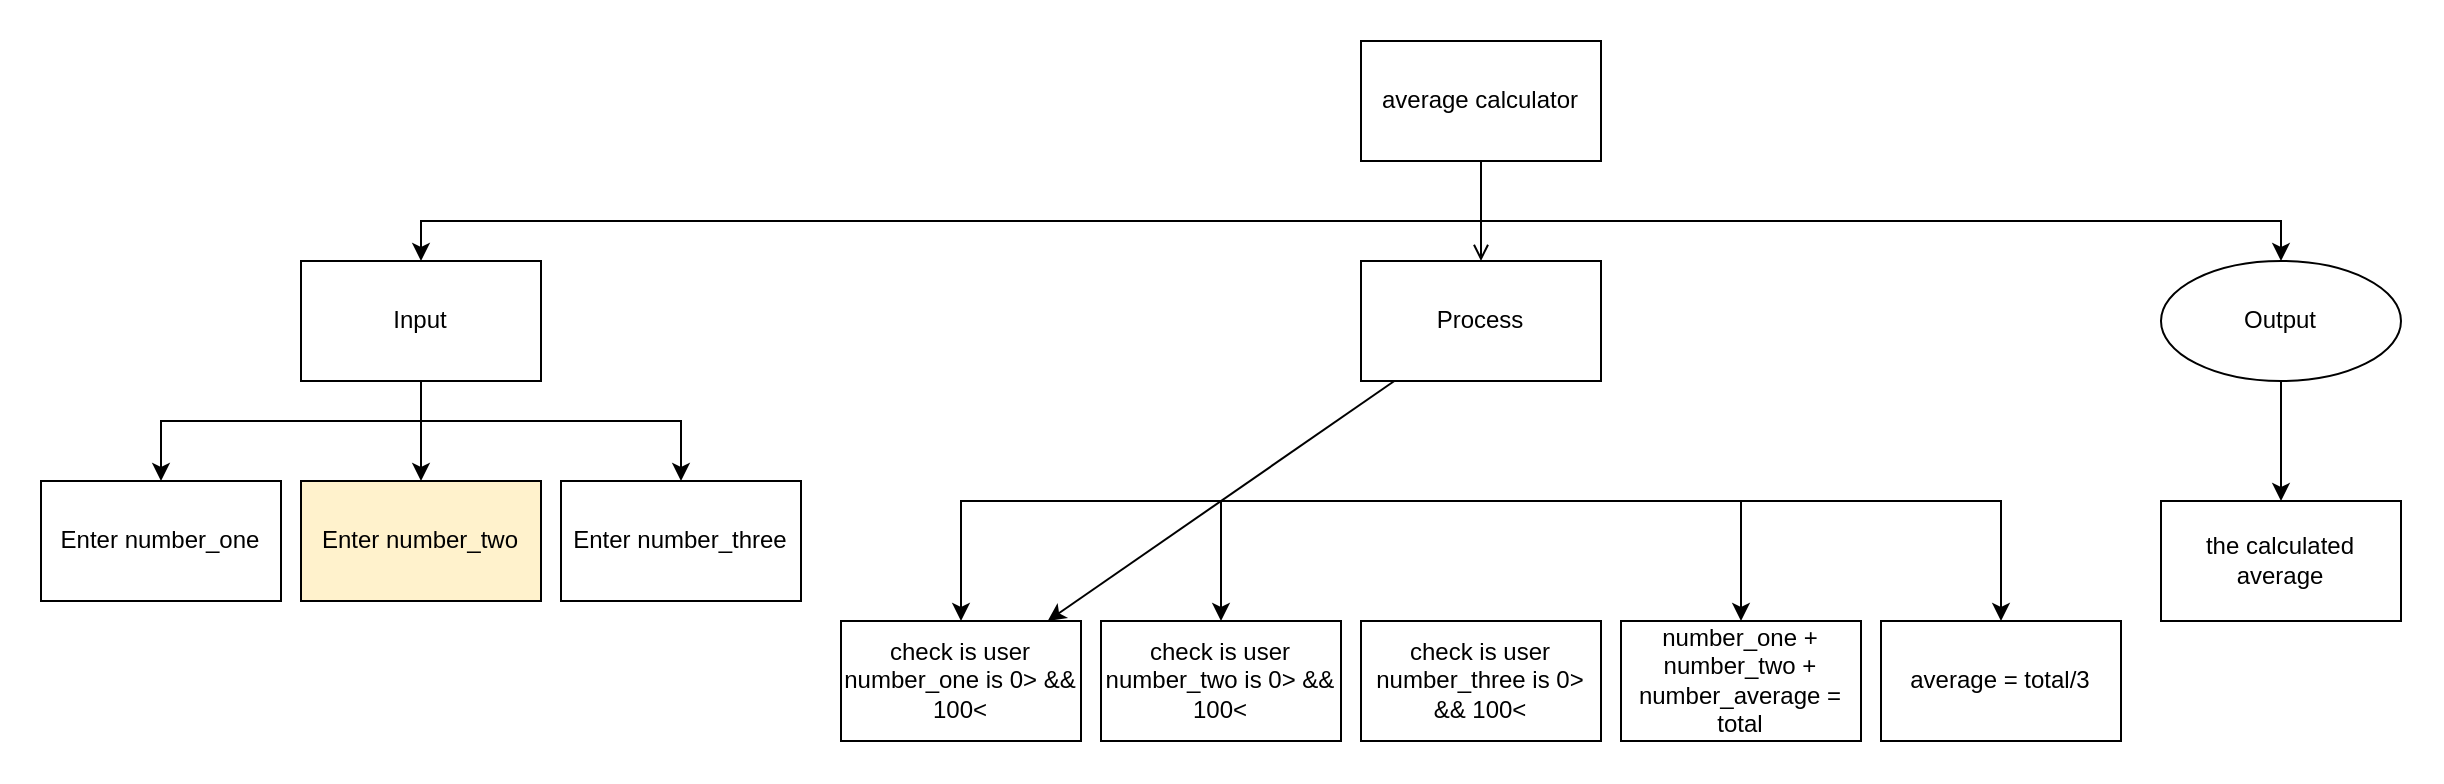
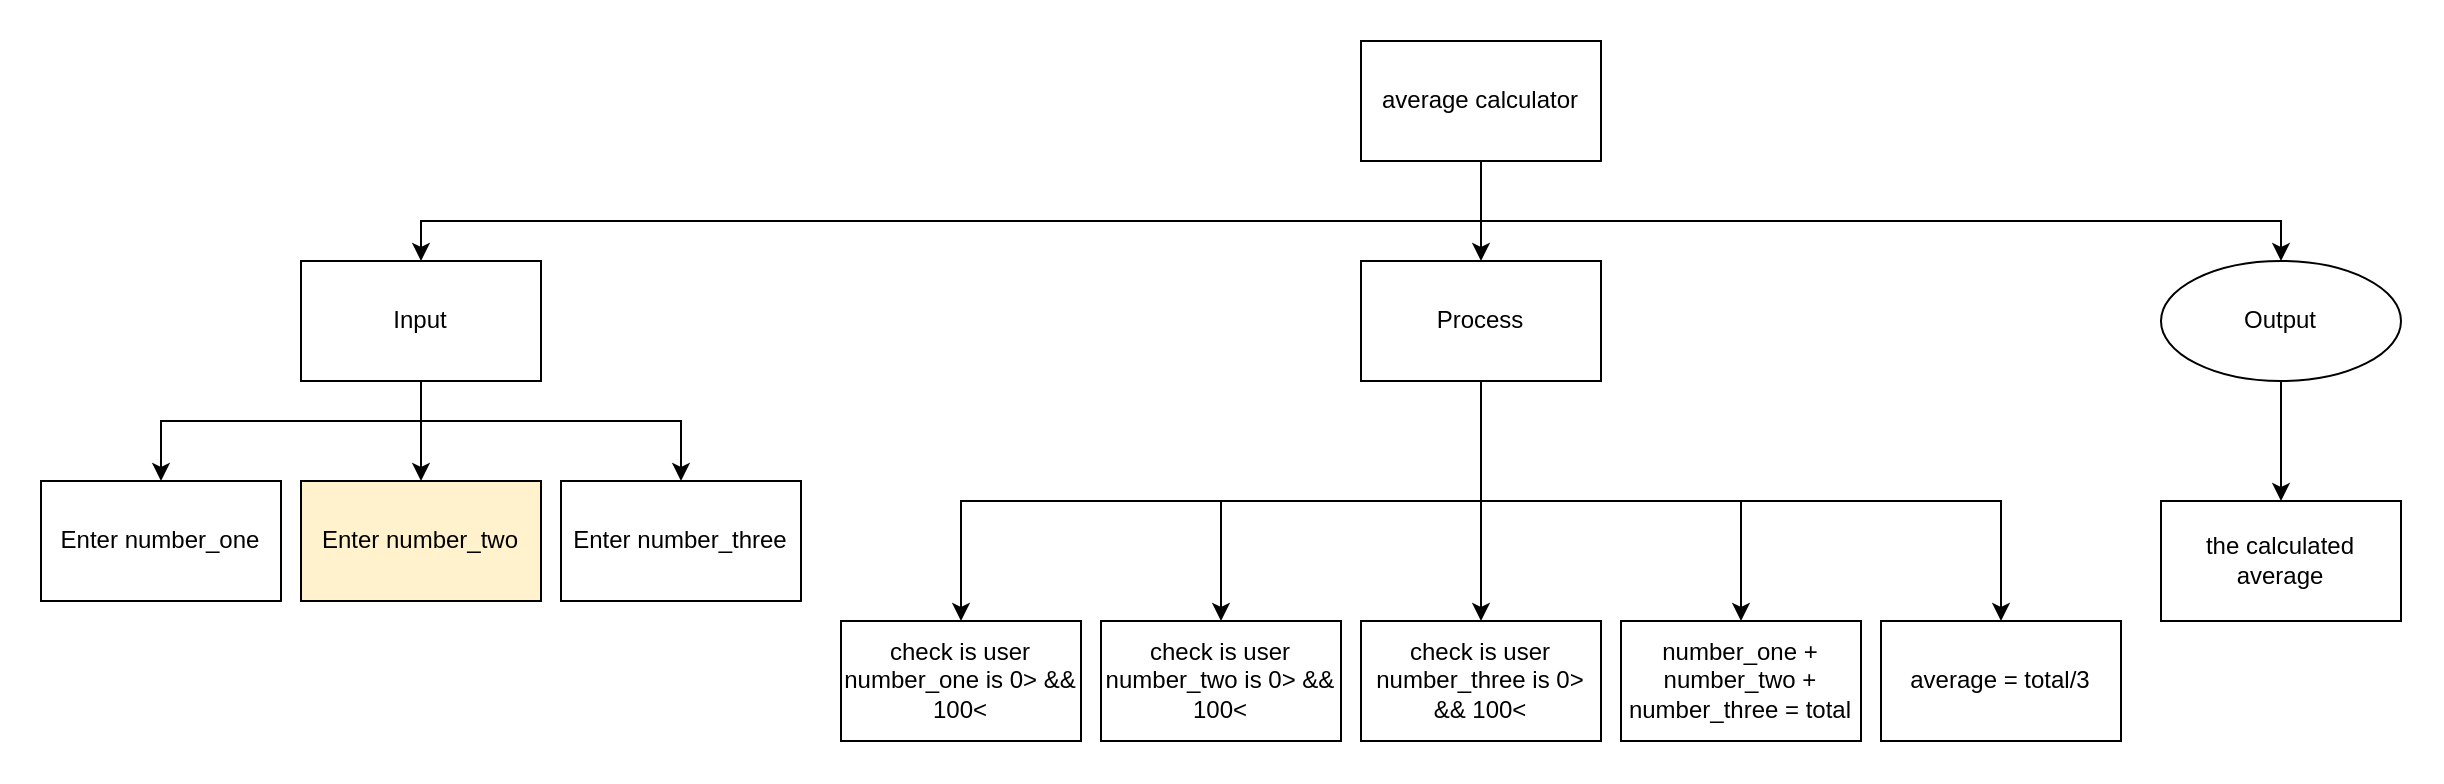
(1481, 249) -> (1481, 246)
(1310, 439) -> (1481, 439)
(1741, 681) -> (1741, 681)
